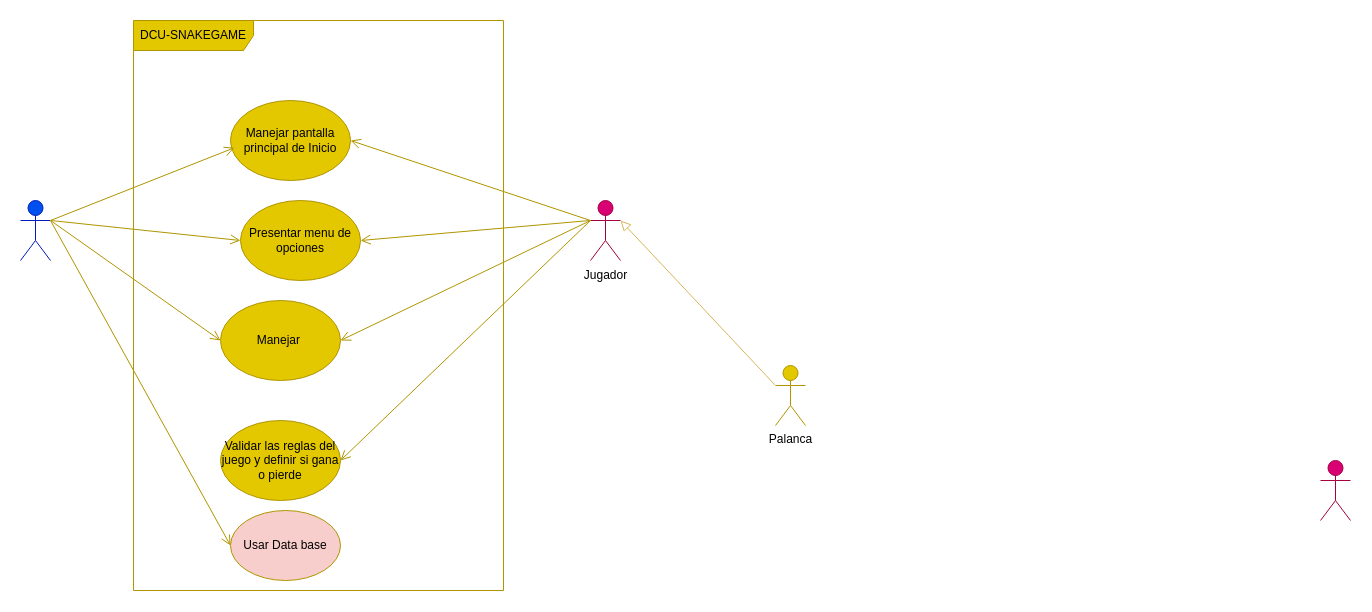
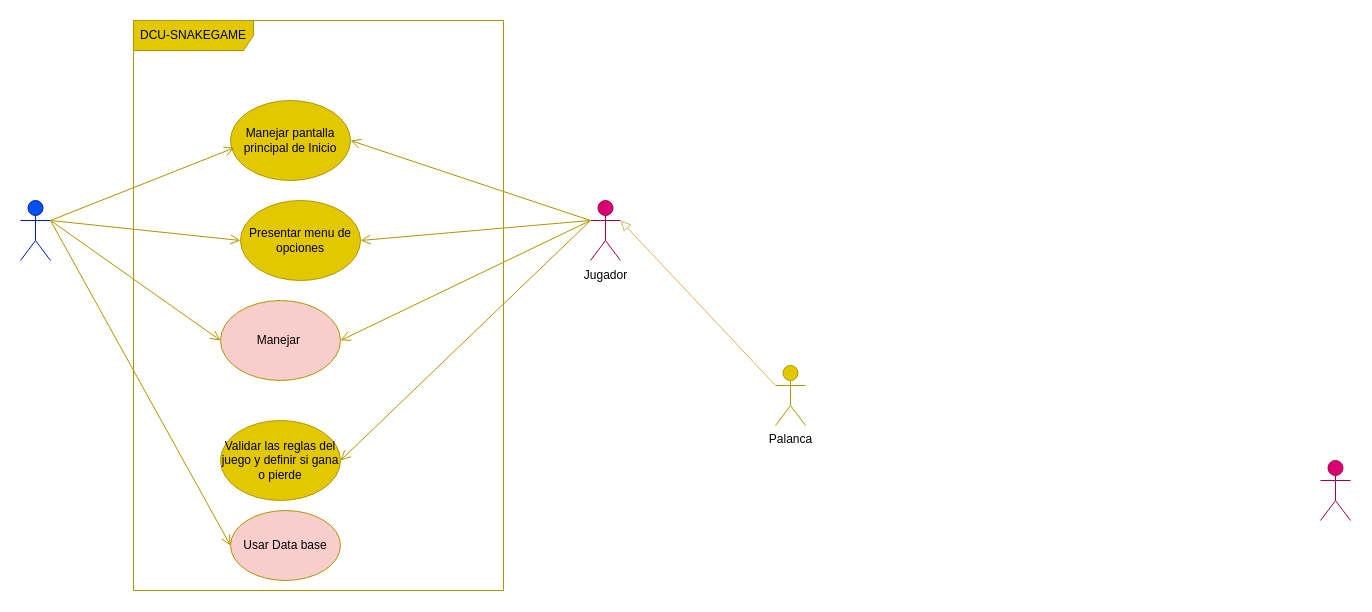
(281, 341) -> (281, 341)
